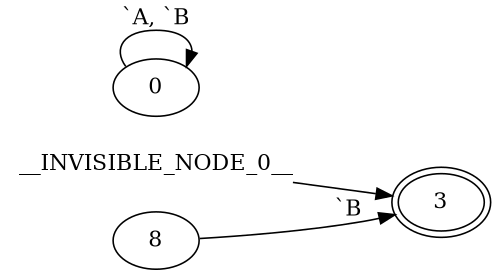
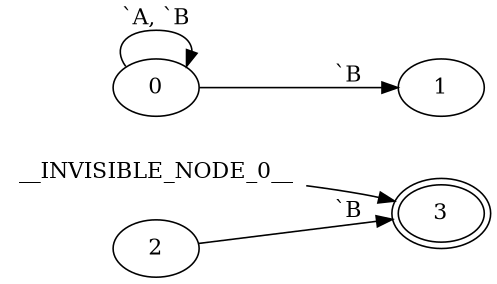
none -> (441, 88)
(156, 241) -> (156, 249)
